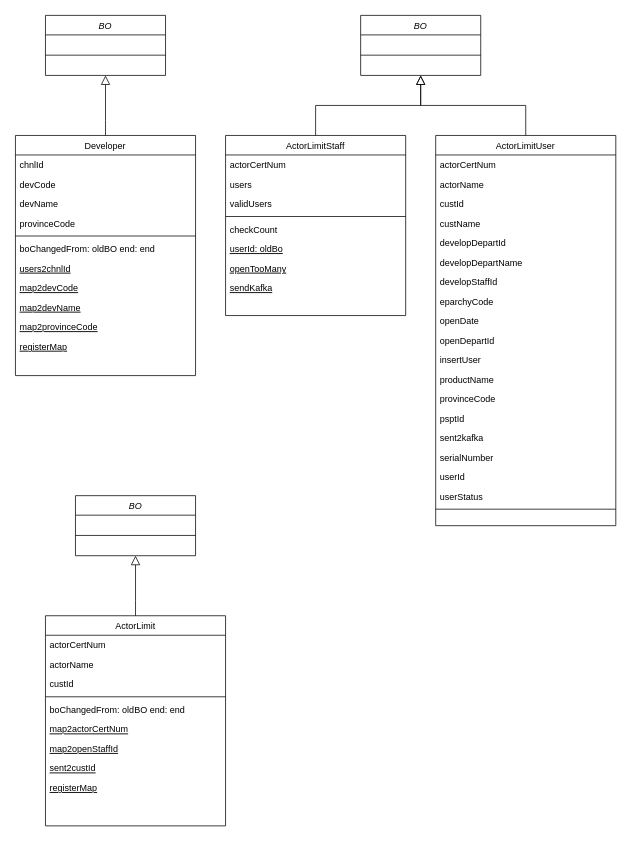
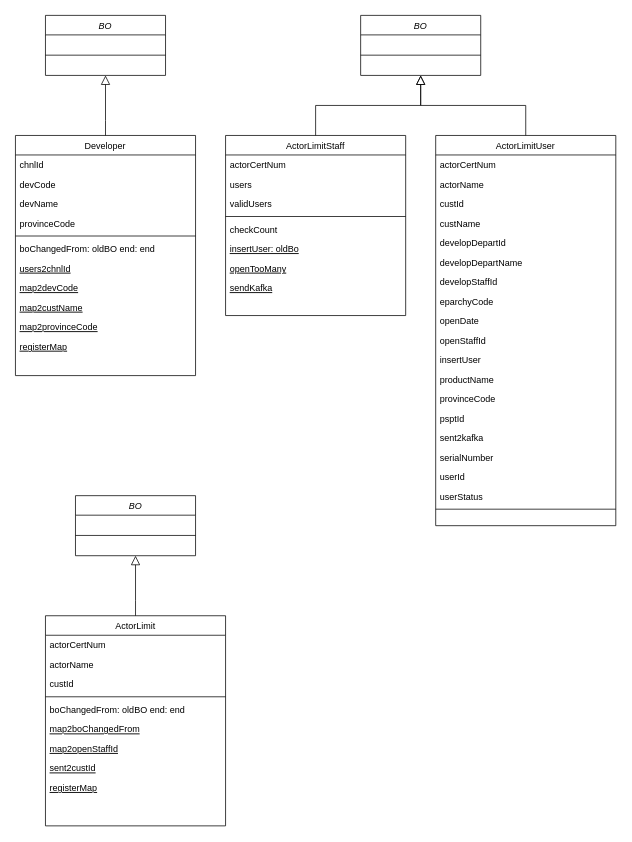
(259, 249) -> (268, 249)
(47, 308) -> (50, 308)
(470, 341) -> (467, 341)
(90, 729) -> (92, 729)
